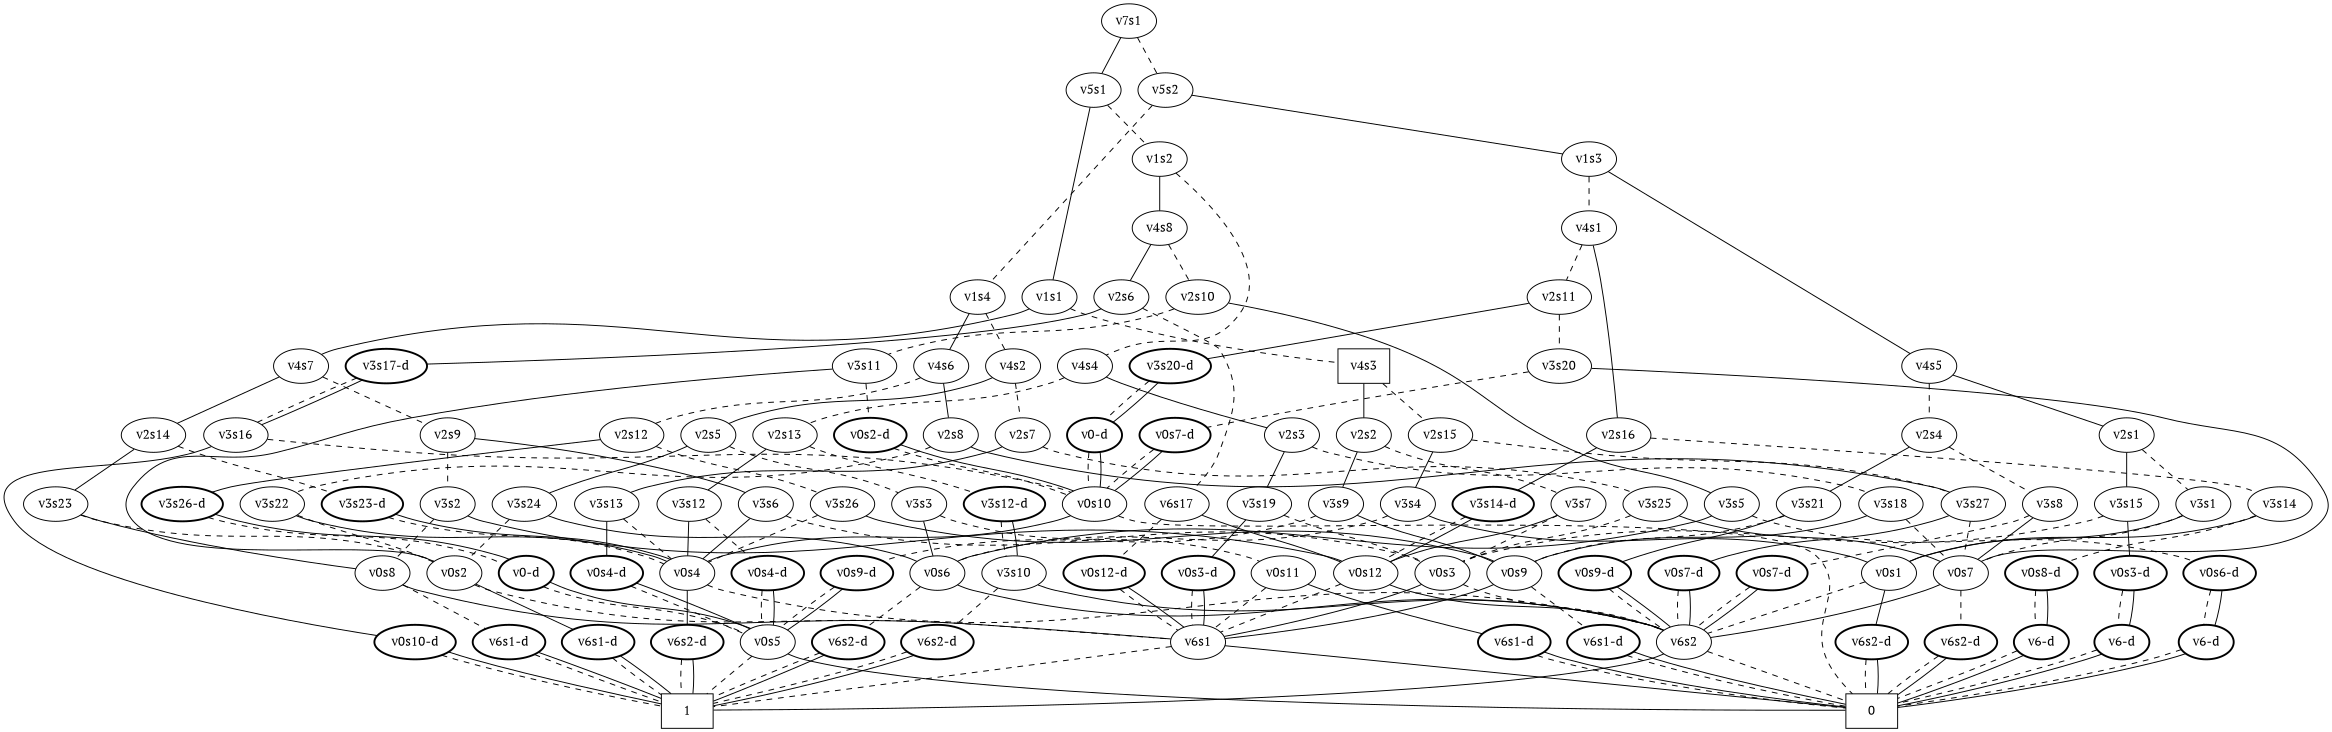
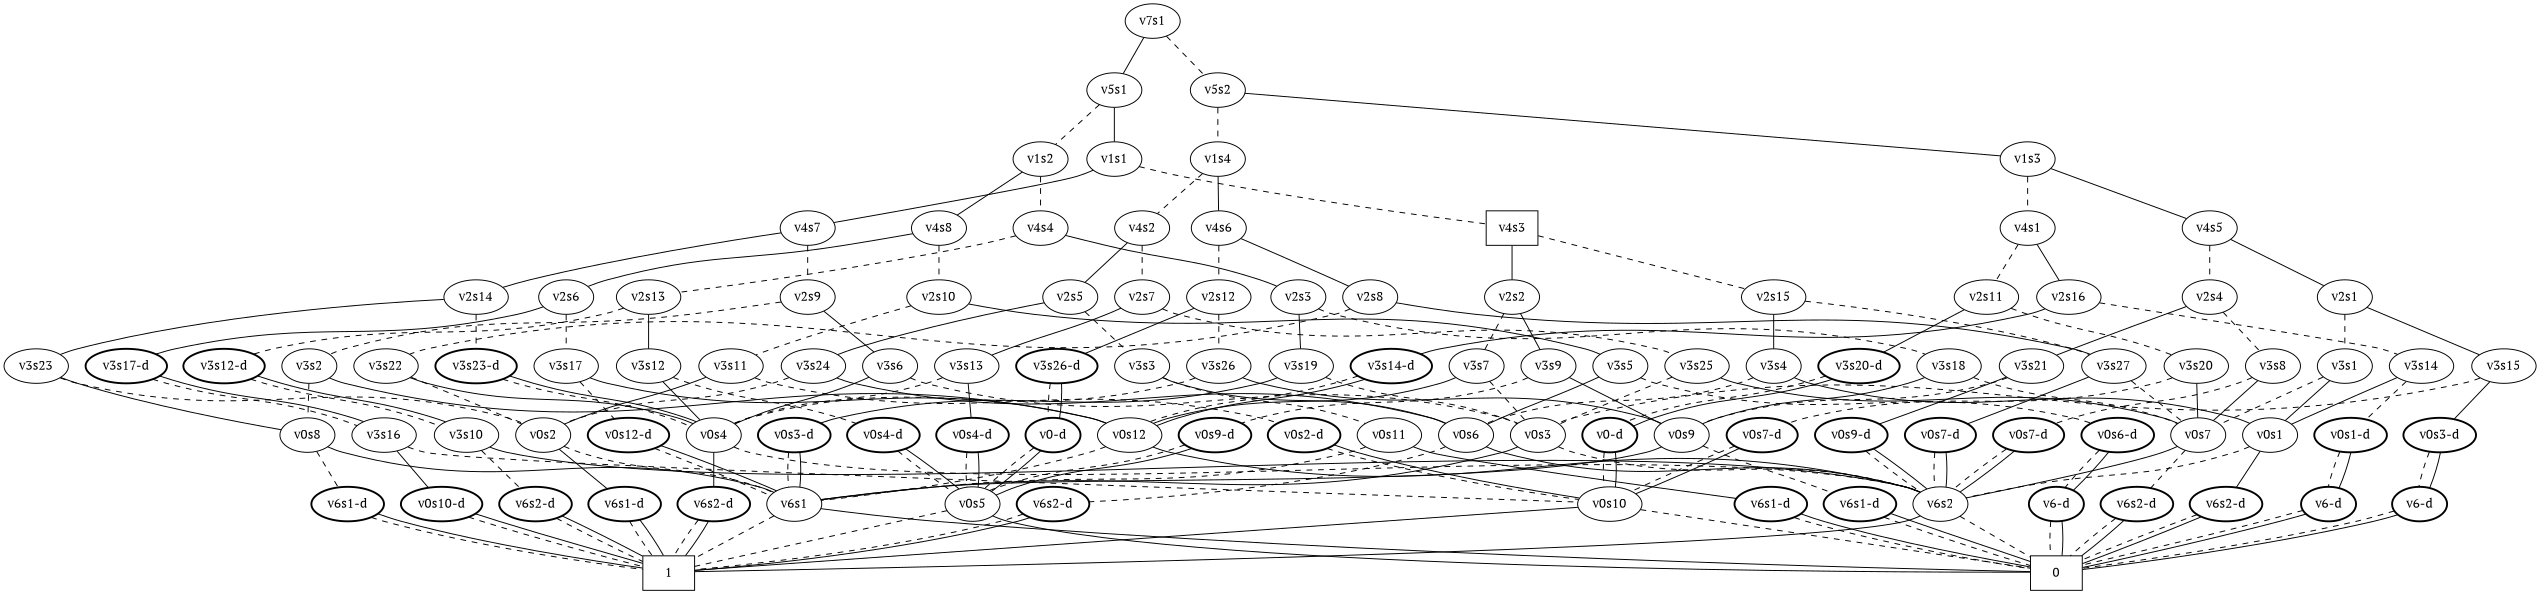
(1177, 504) -> (566, 366)
(852, 537) -> (1092, 542)
(2041, 573) -> (2351, 435)
